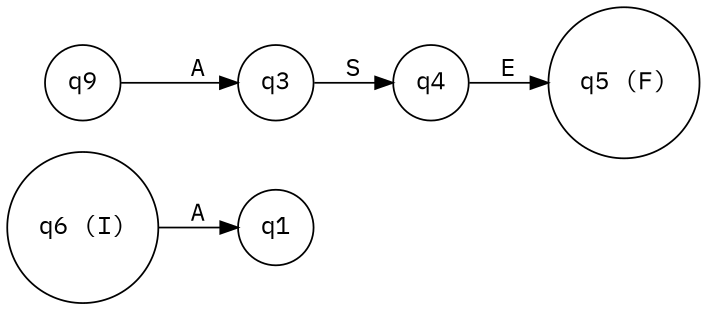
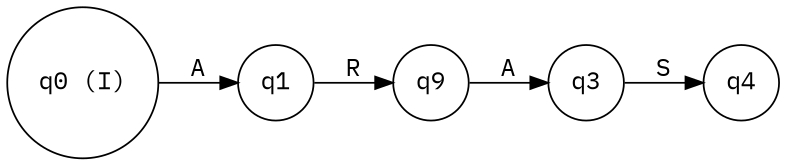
none -> (345, 83)
(624, 83) -> none
(83, 228) -> (83, 83)
